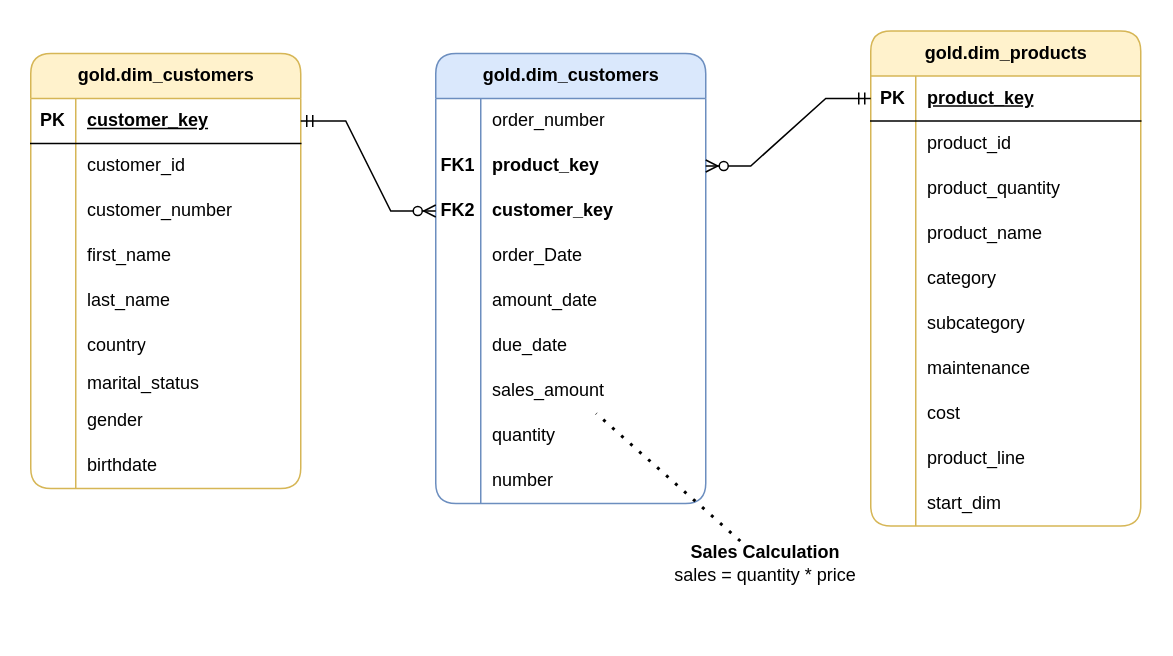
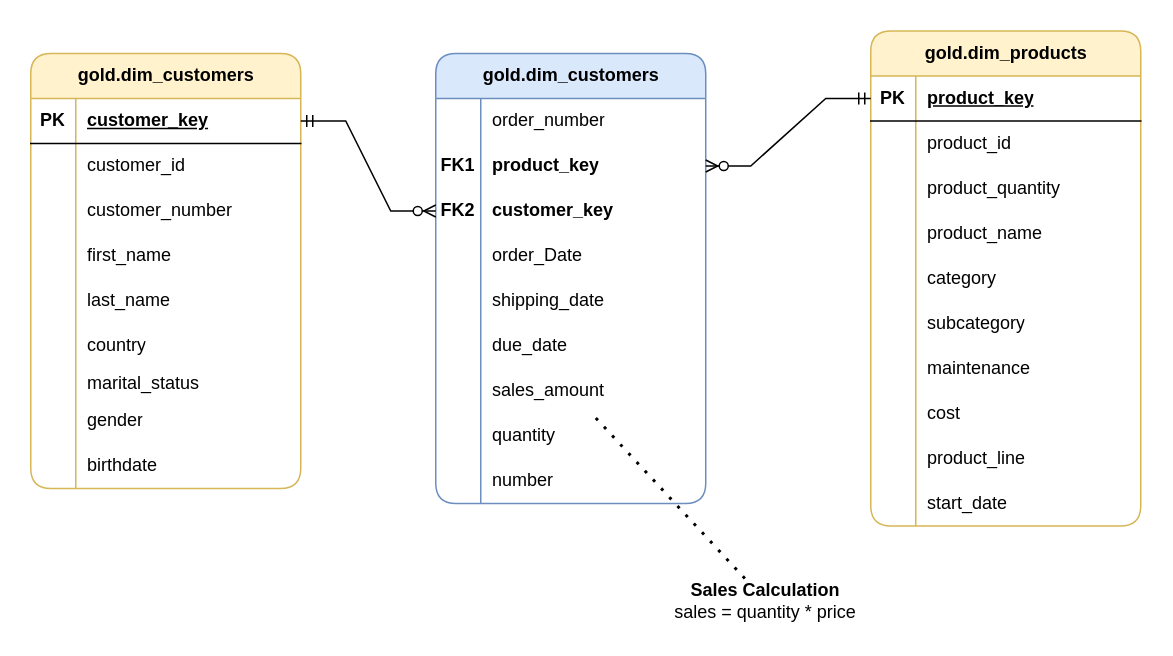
(548, 301) -> (554, 301)
(971, 503) -> (978, 503)
(766, 563) -> (766, 601)
